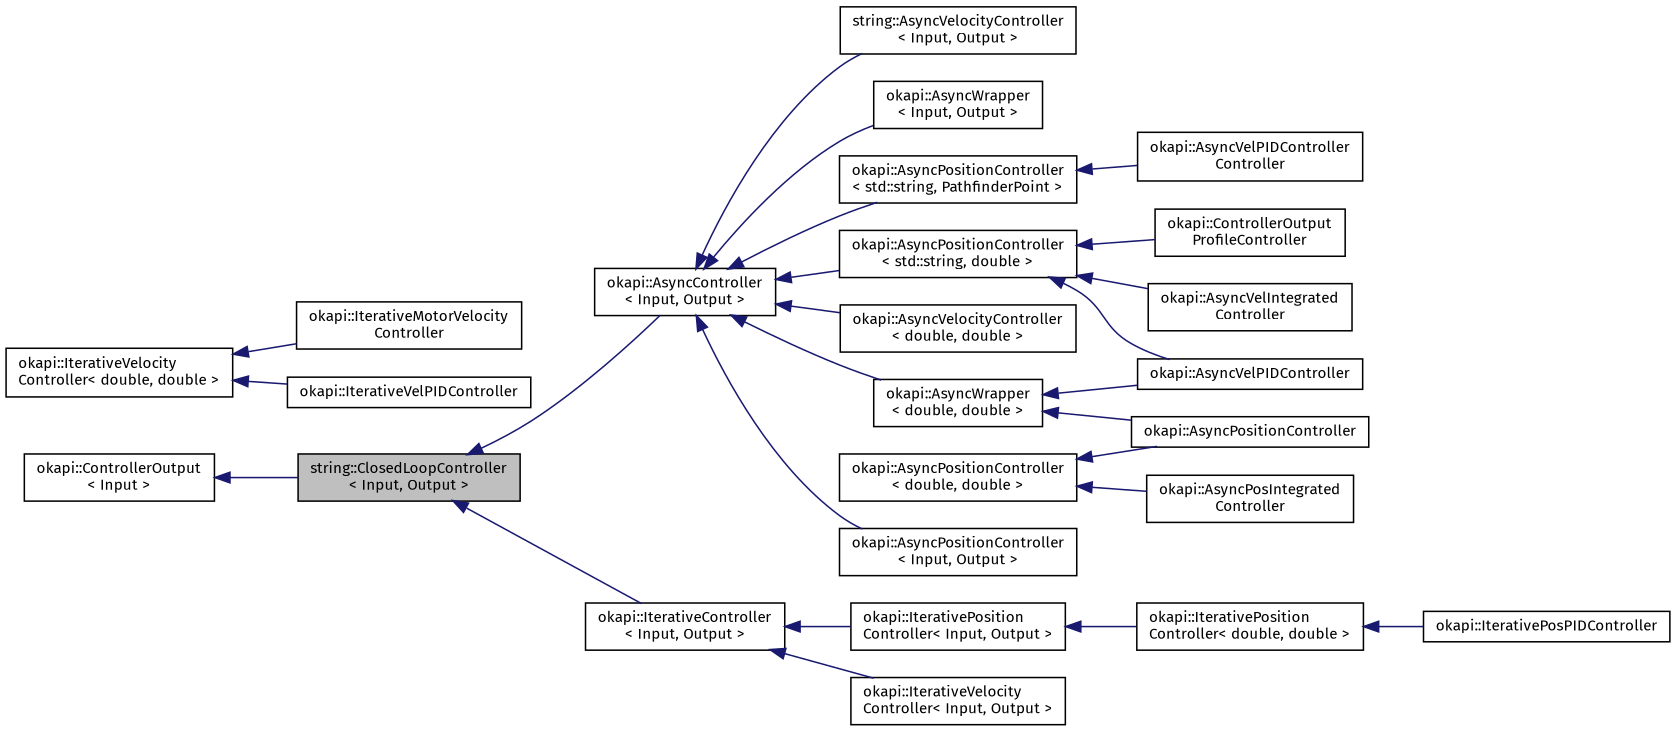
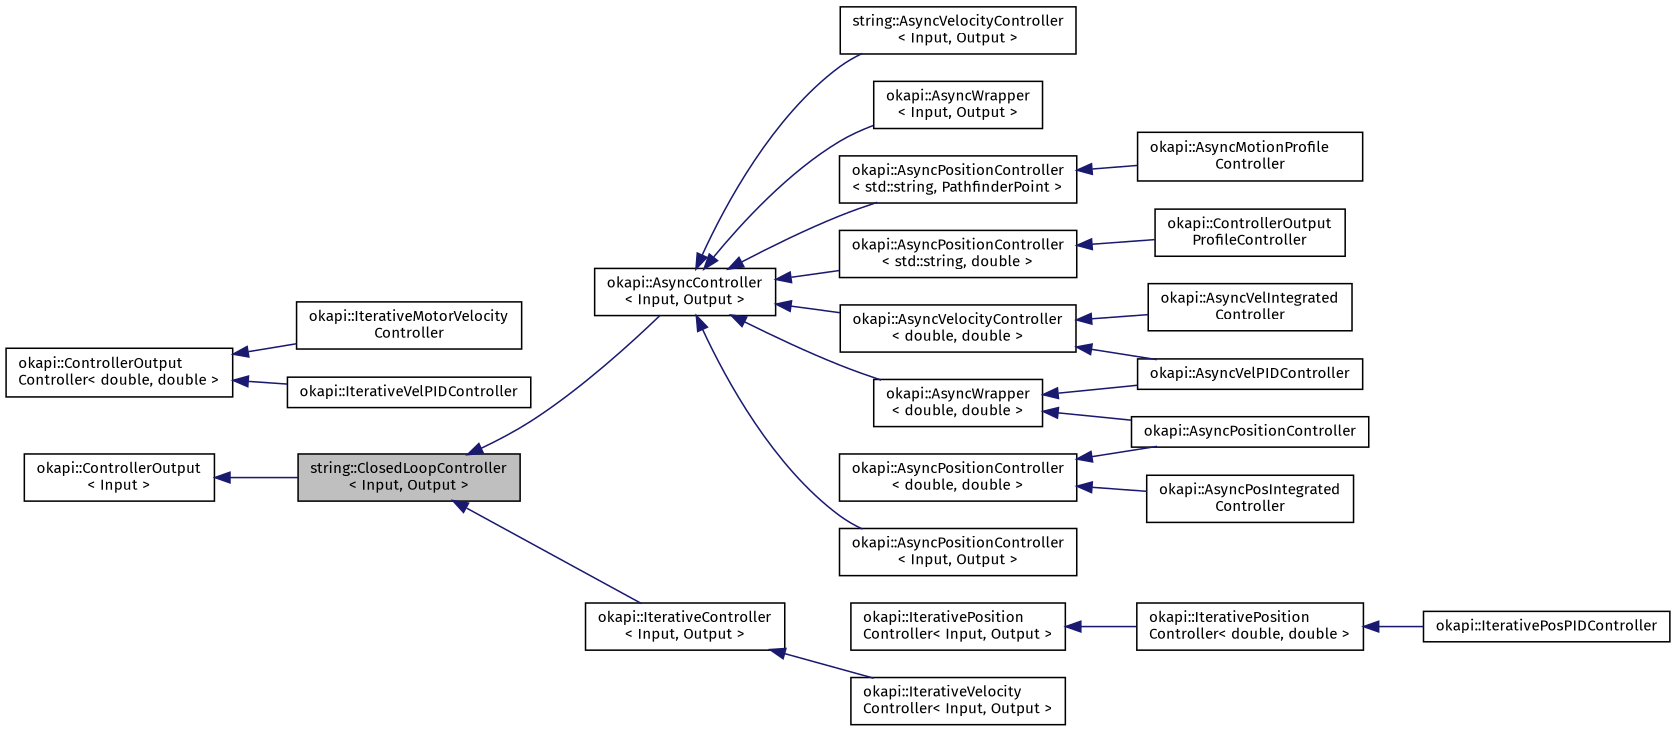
(1250, 157) -> (1250, 157)
(1120, 284) -> (1120, 317)
(1112, 328) -> (1124, 354)
(119, 373) -> (119, 373)
(825, 627) -> none
